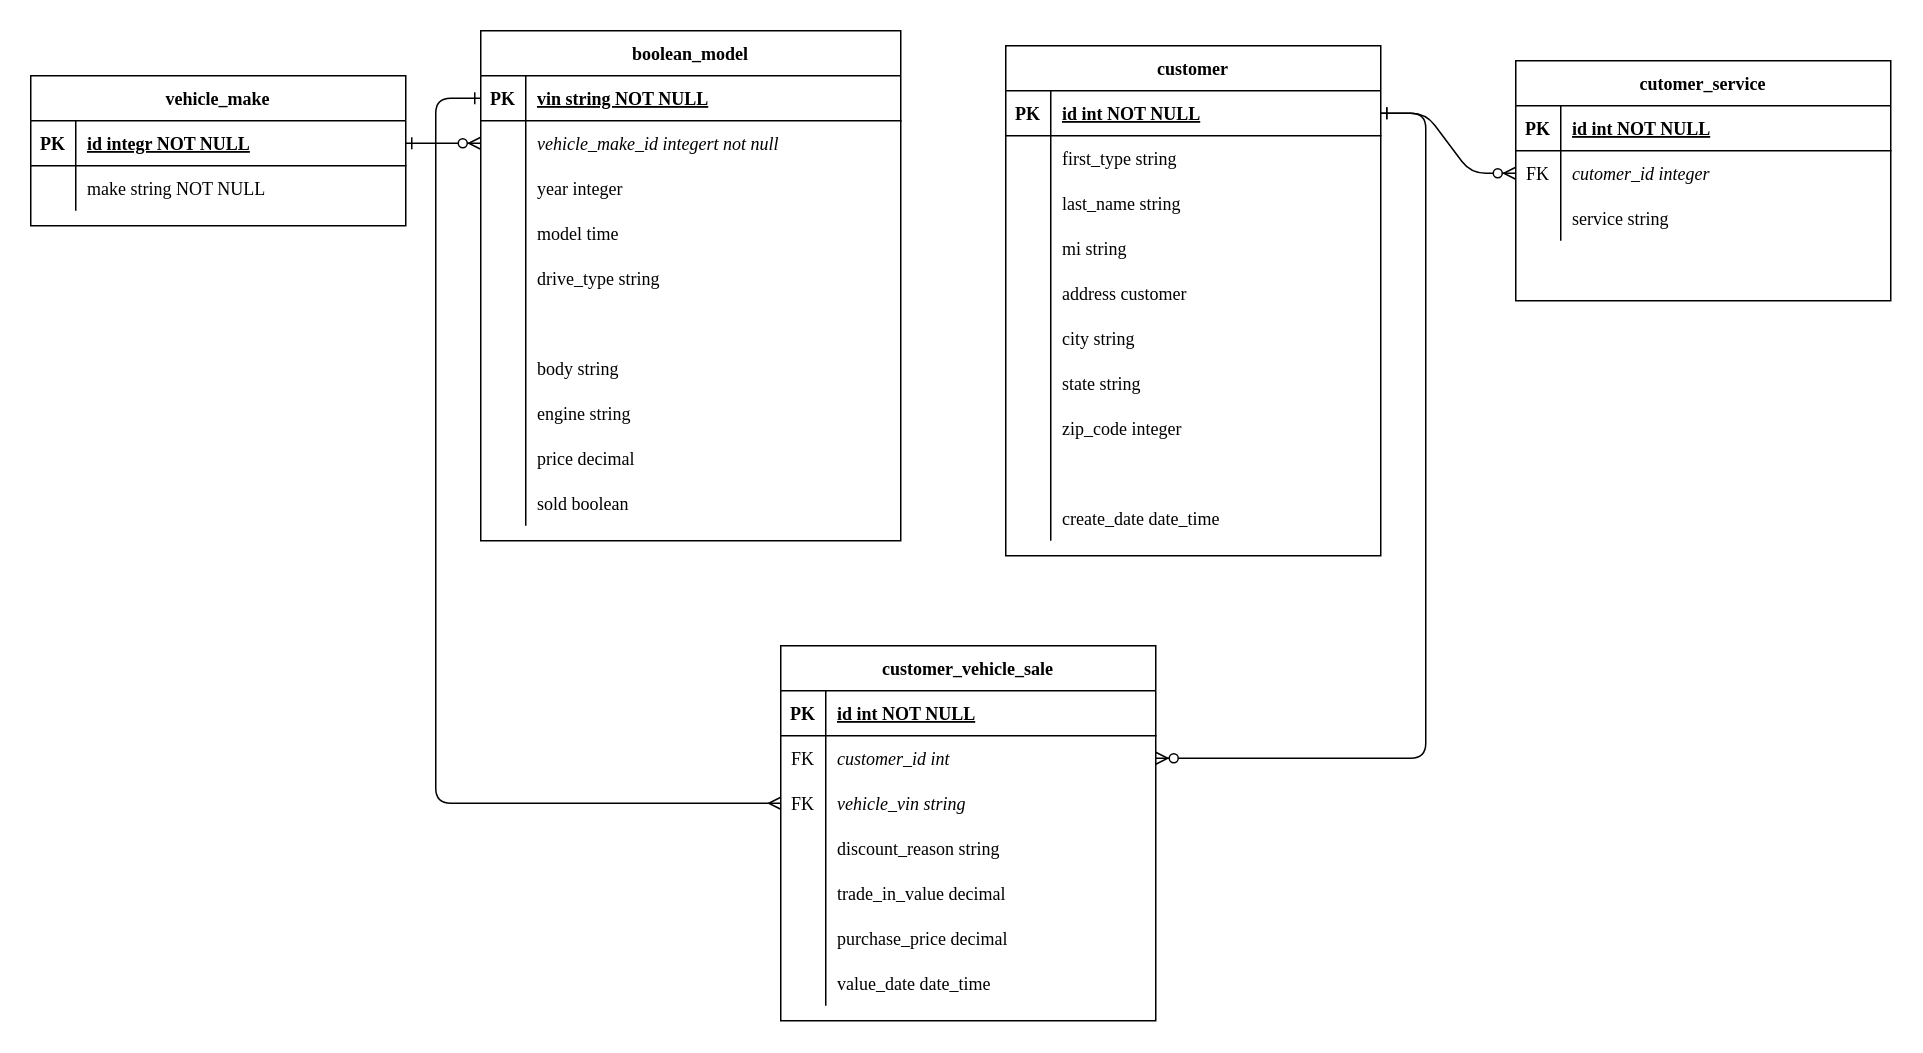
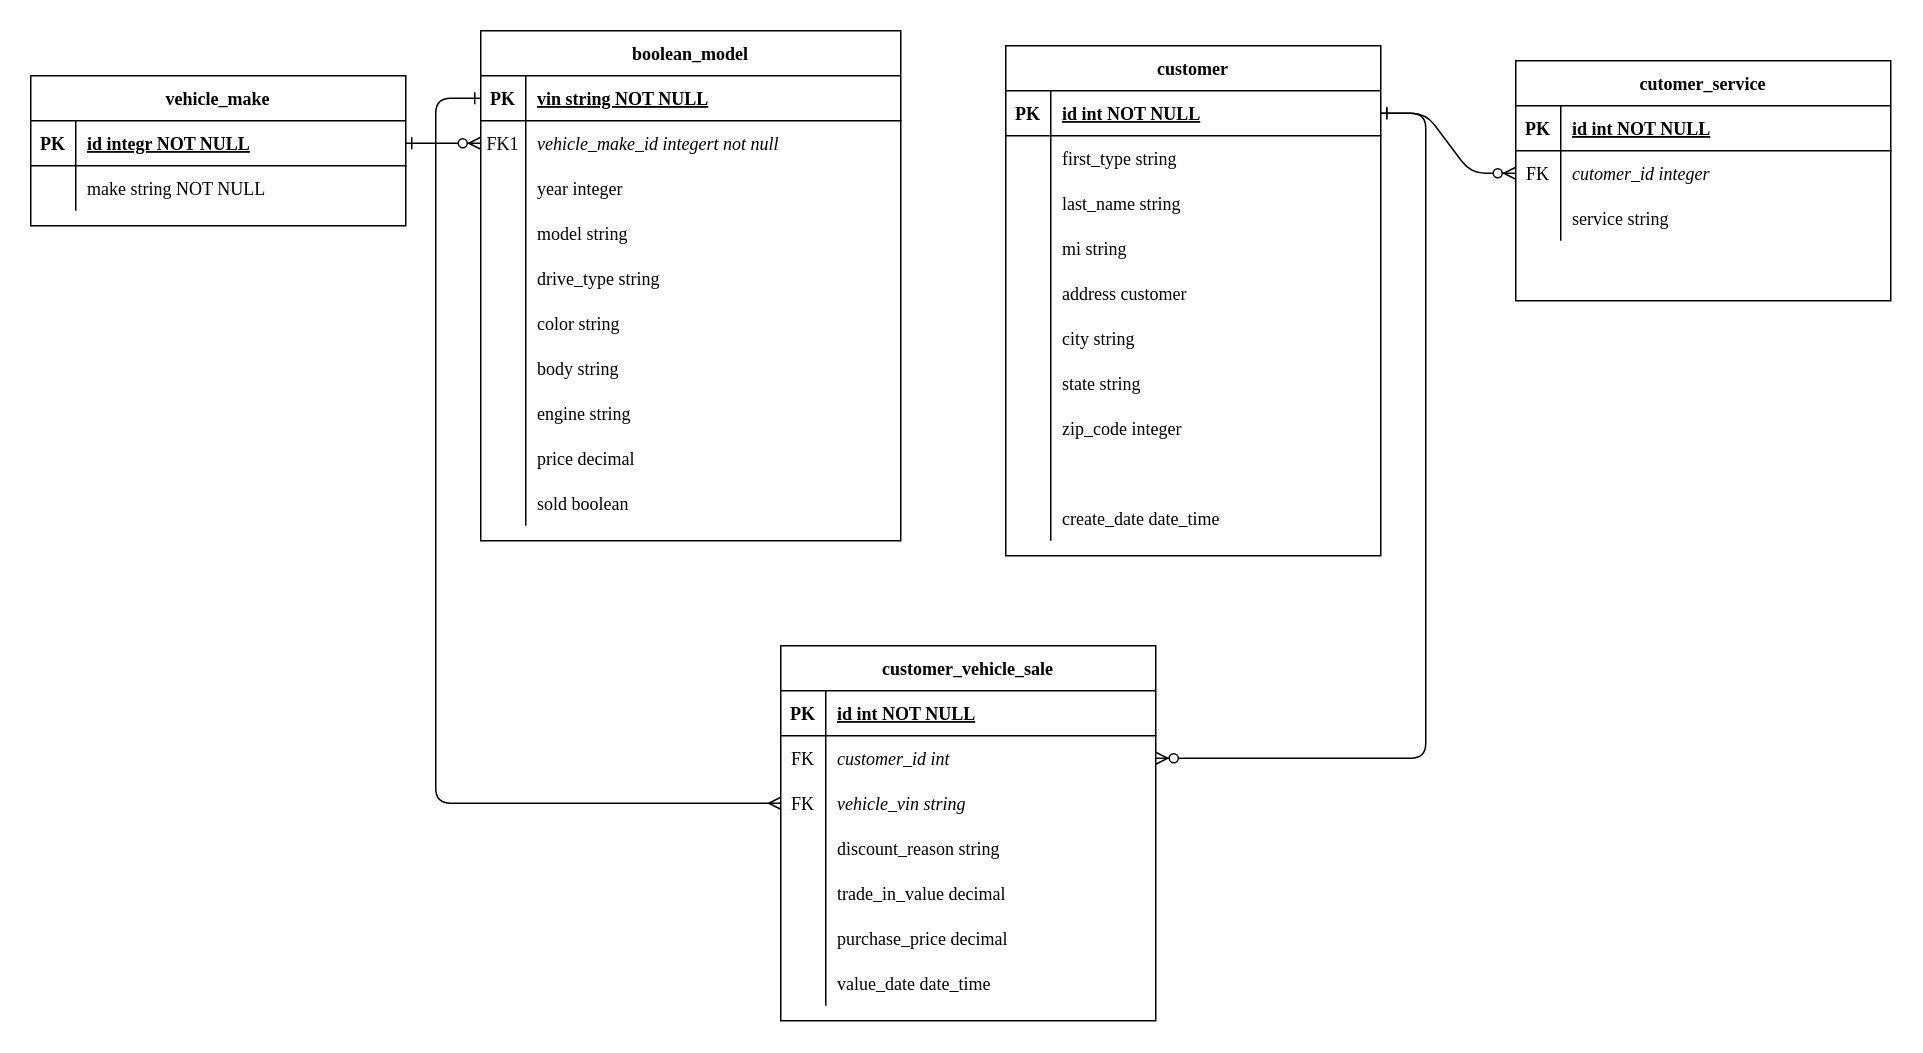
none -> (503, 143)
(580, 234) -> (590, 234)
none -> (713, 323)
